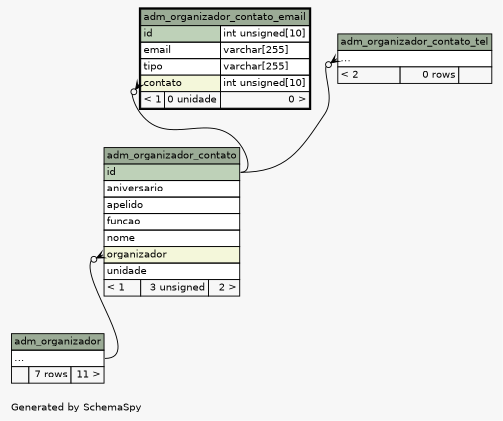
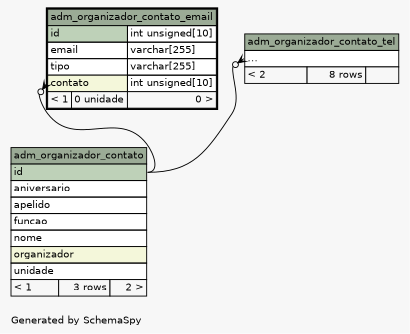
(439, 75) -> (346, 75)
(178, 287) -> (90, 287)
(57, 358) -> none
